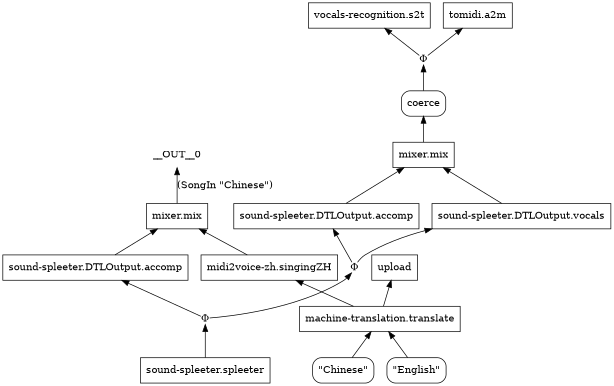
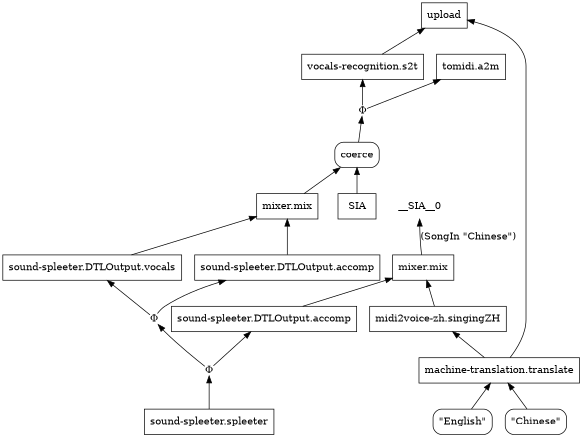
none -> (400, 43)
(177, 155) -> (420, 206)
none -> (357, 206)
